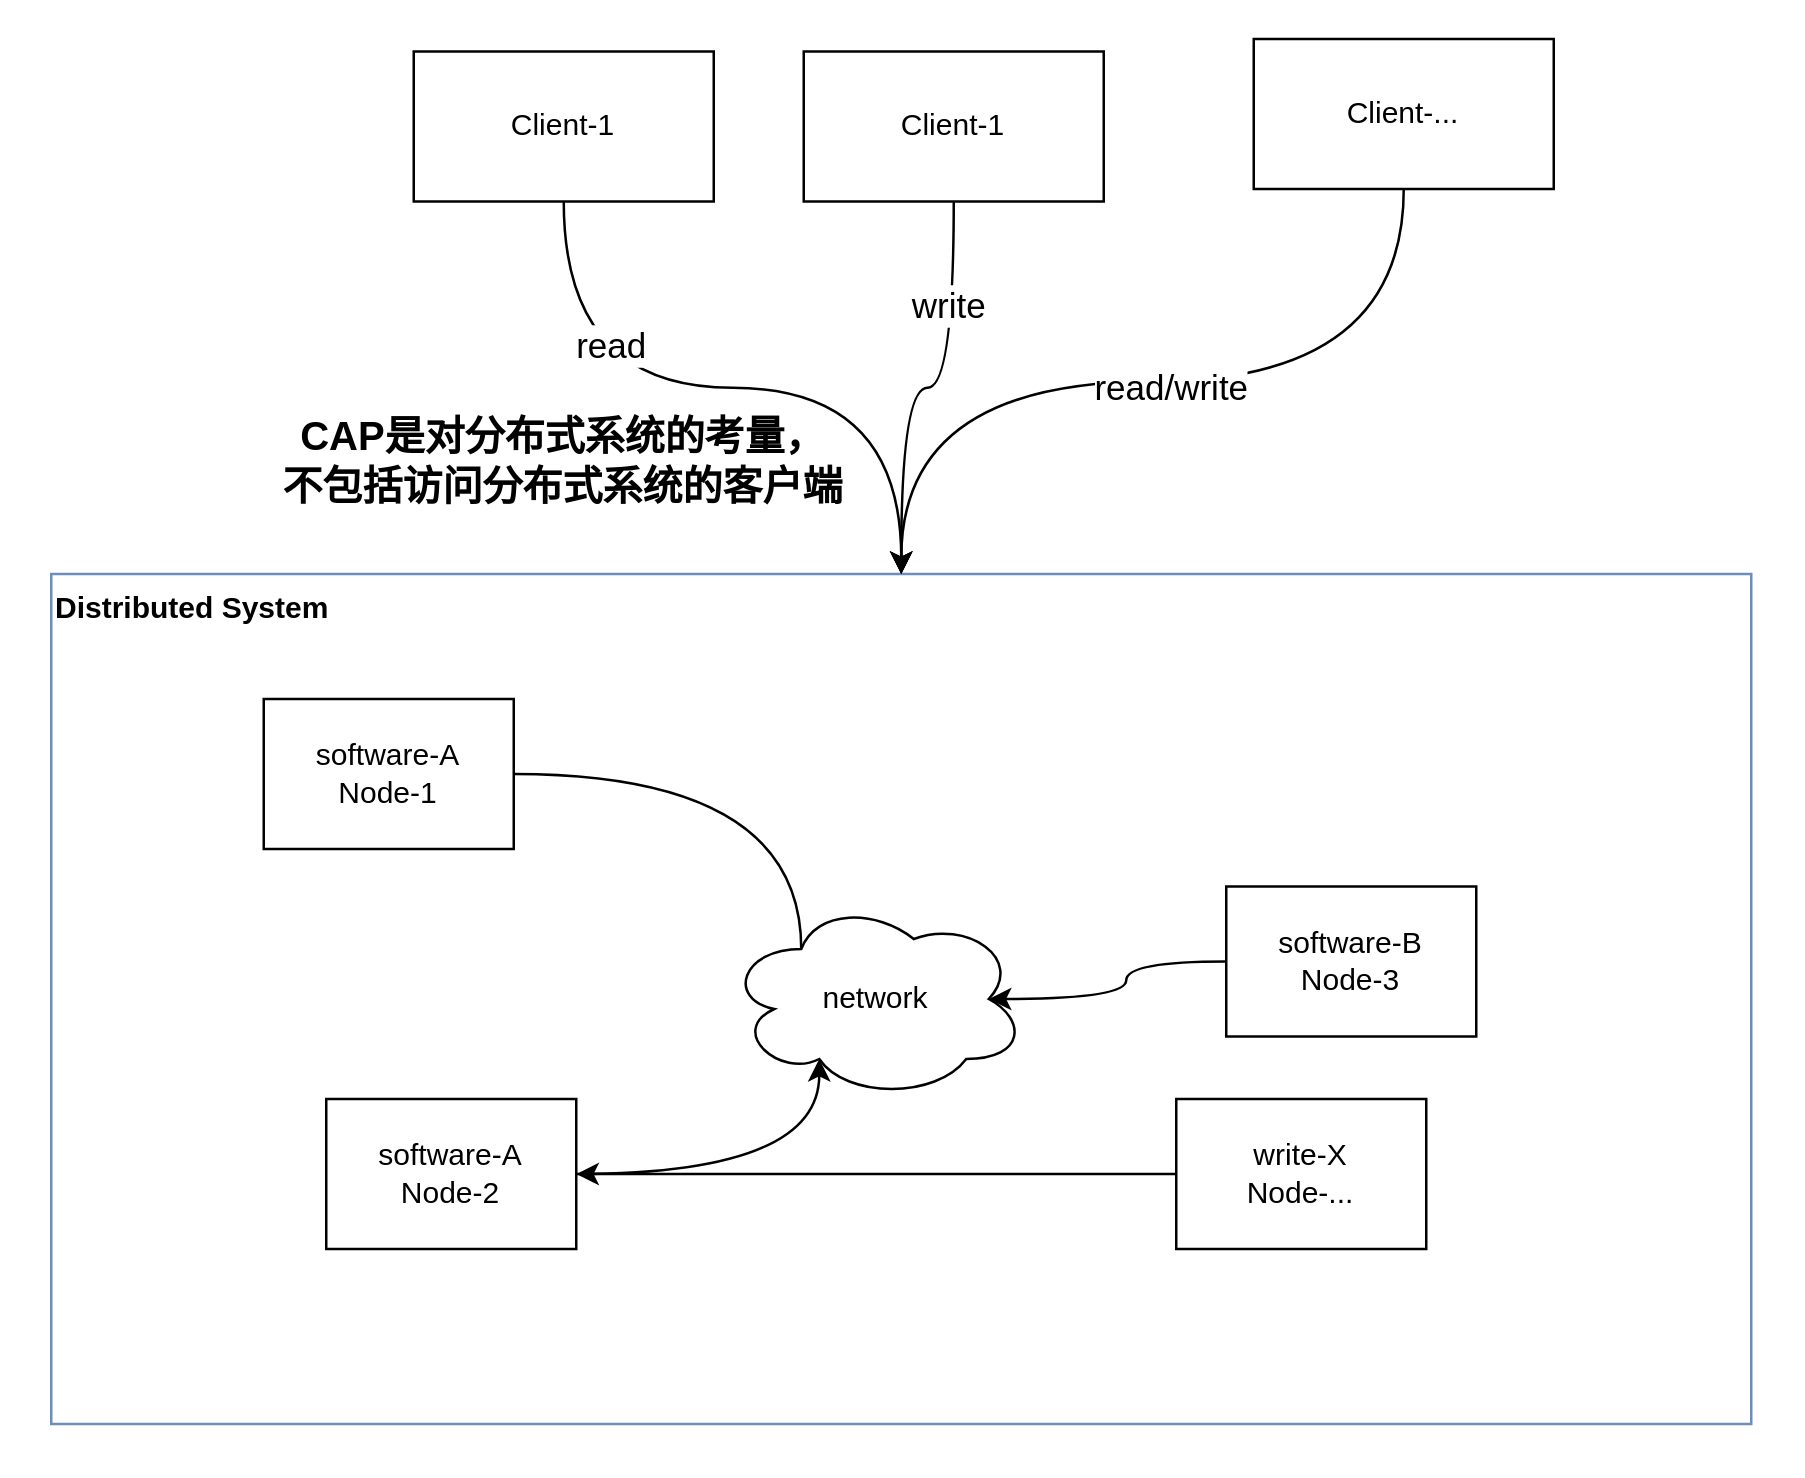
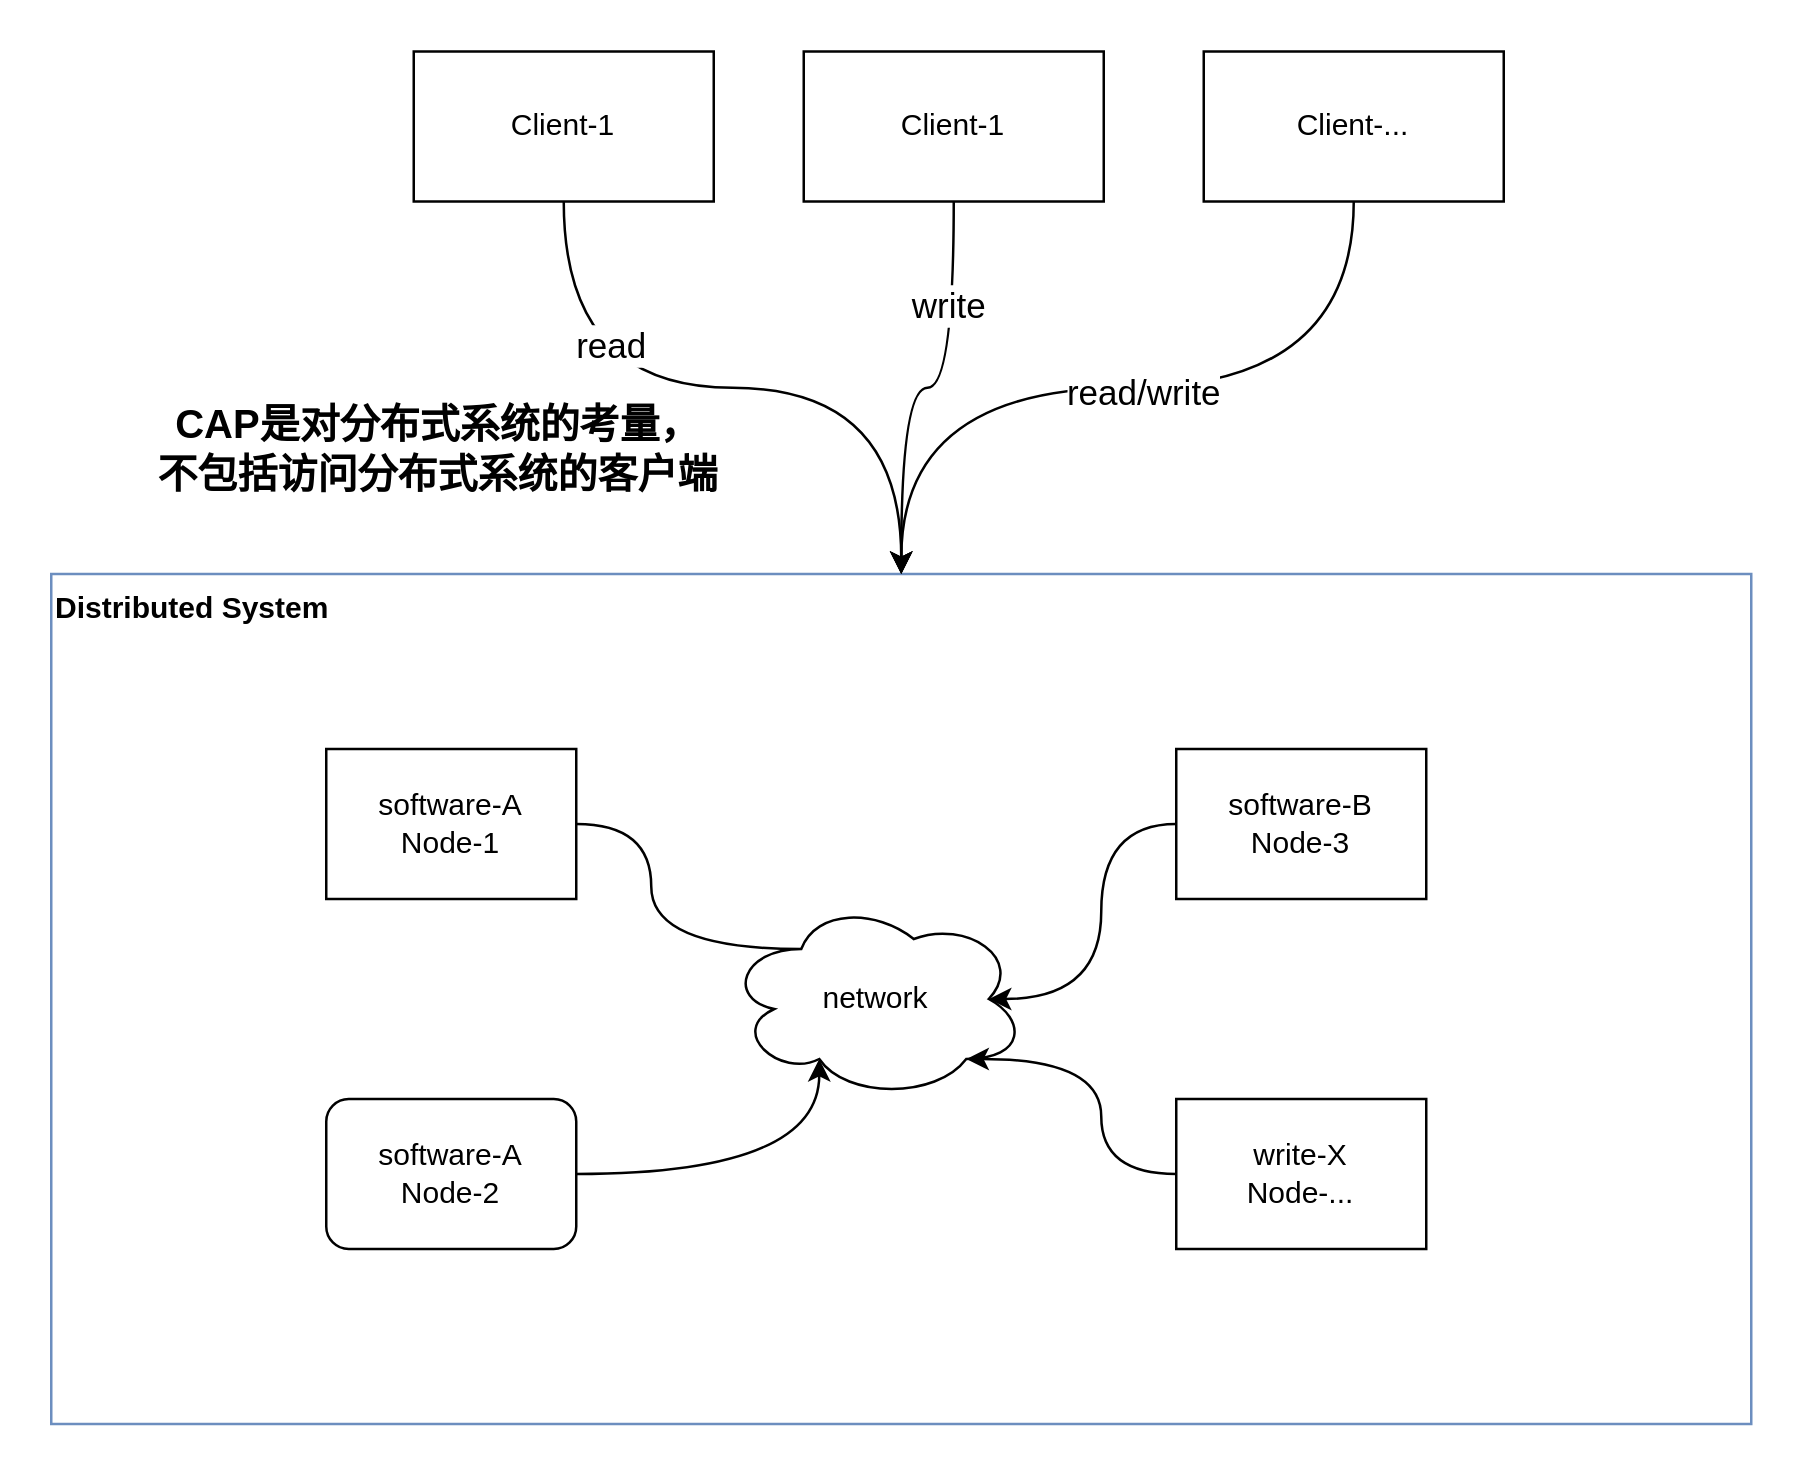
(1404, 114) -> (1354, 126)
(564, 461) -> (439, 449)
(389, 774) -> (451, 824)
(1351, 961) -> (1301, 824)
(451, 1174) -> (451, 1174)
(907, 1174) -> (1094, 1092)
